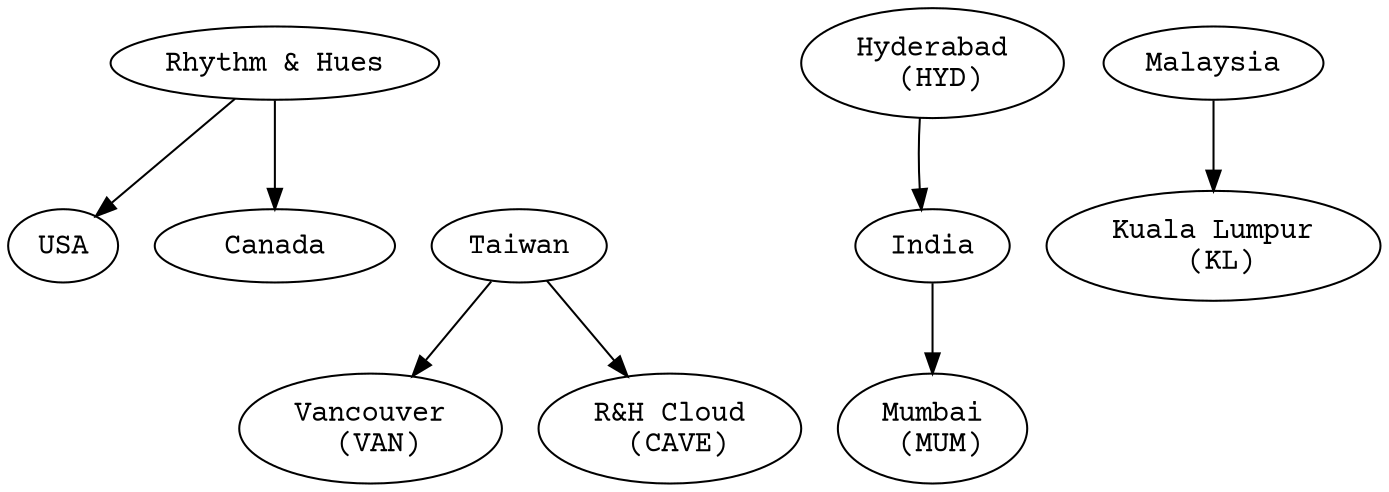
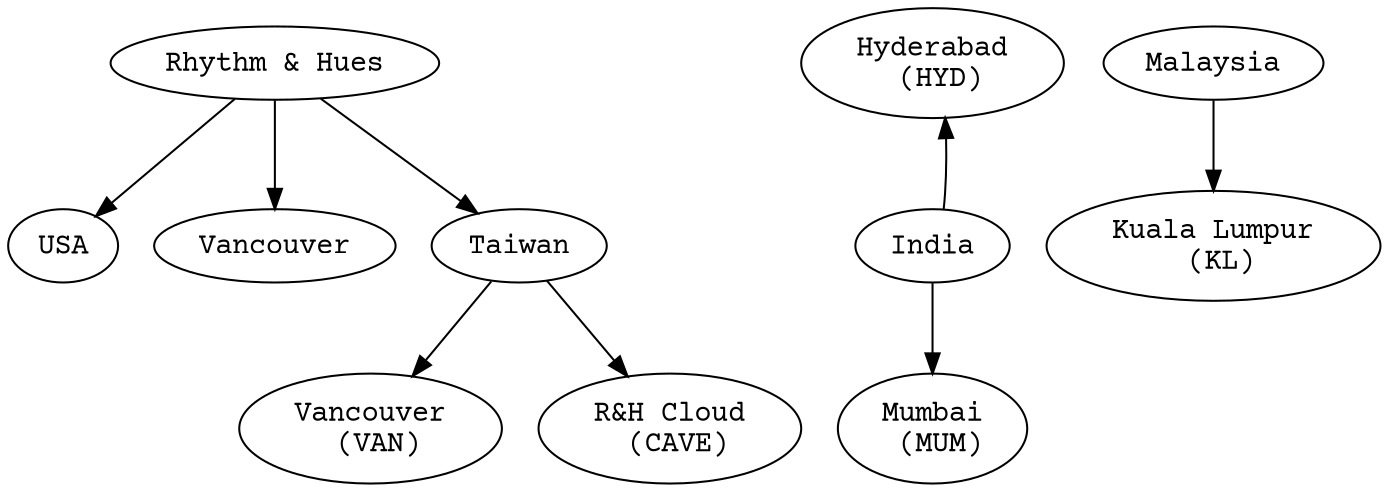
none -> (391, 150)
(919, 153) -> (946, 174)
(275, 246) -> (275, 246)
